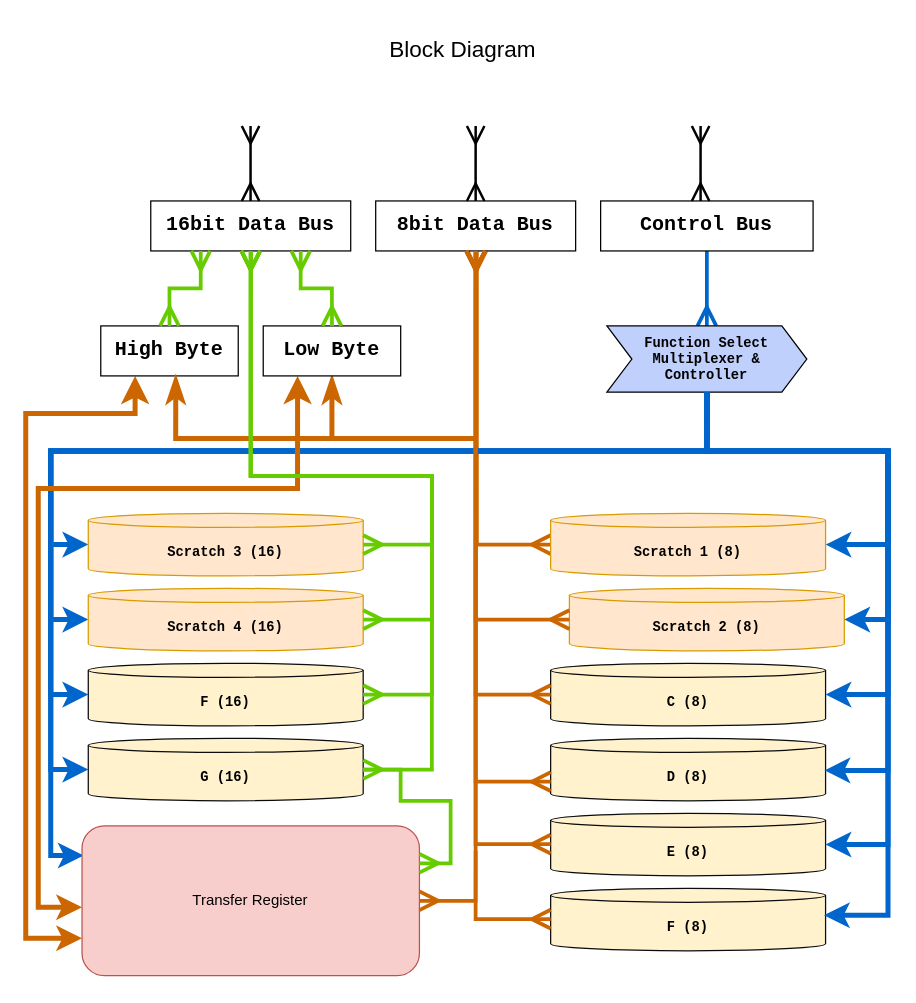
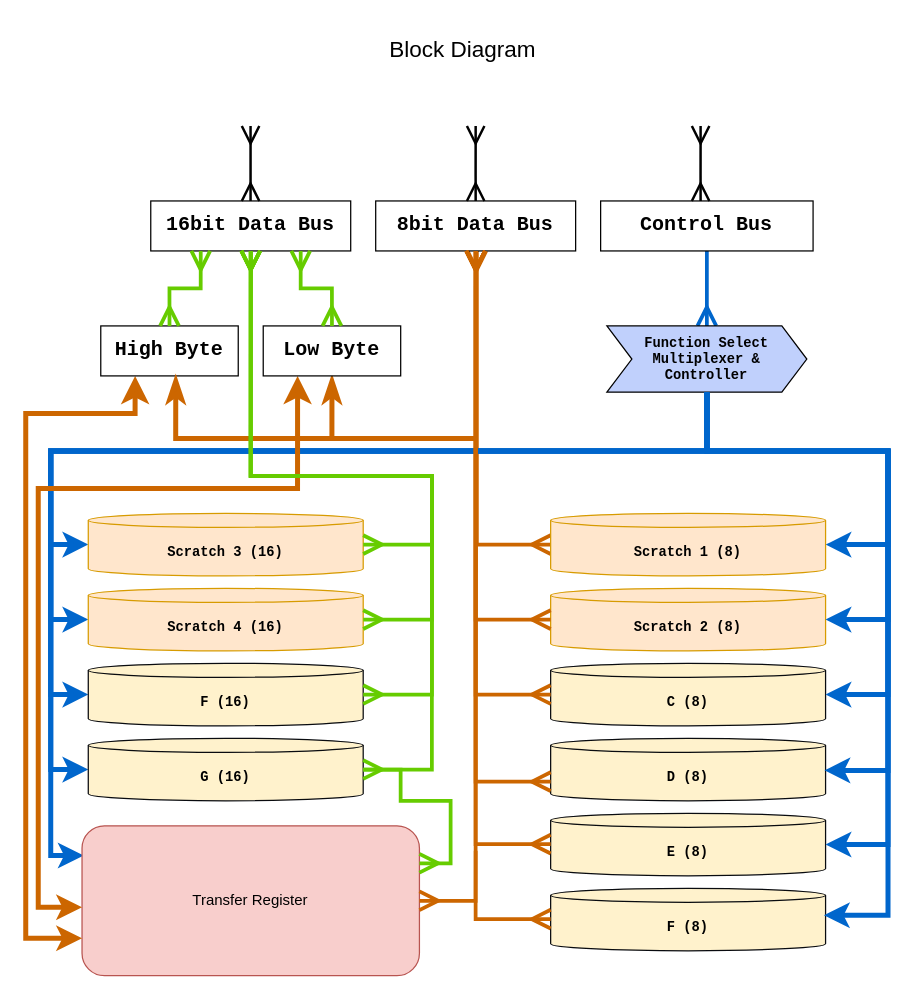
(707, 619) -> (688, 619)
